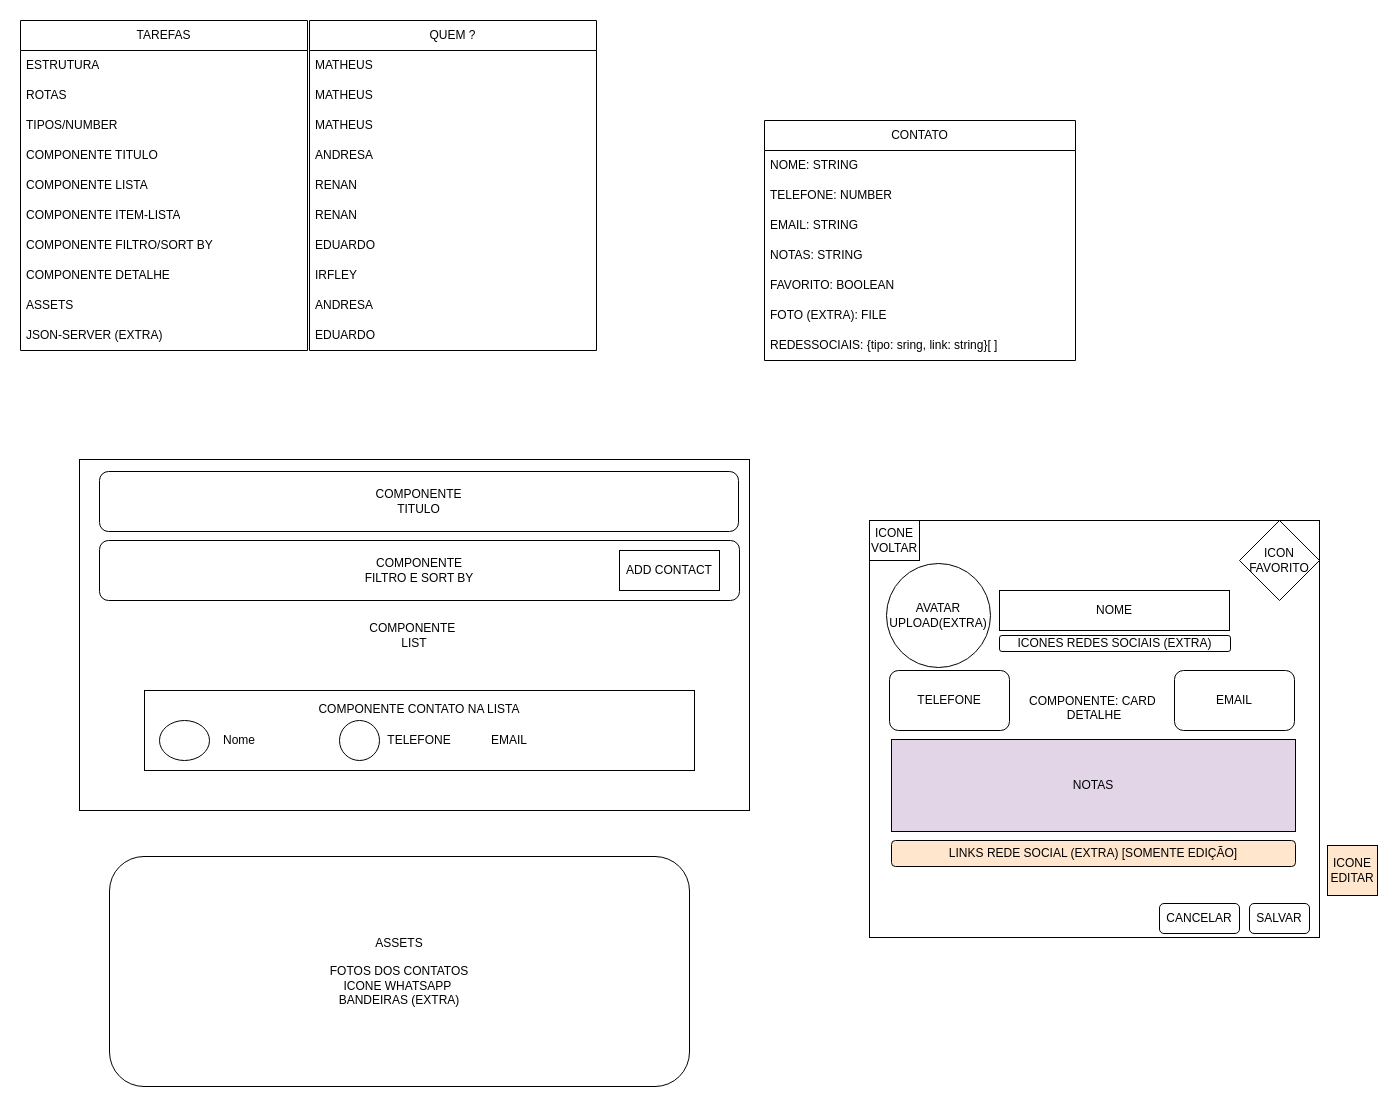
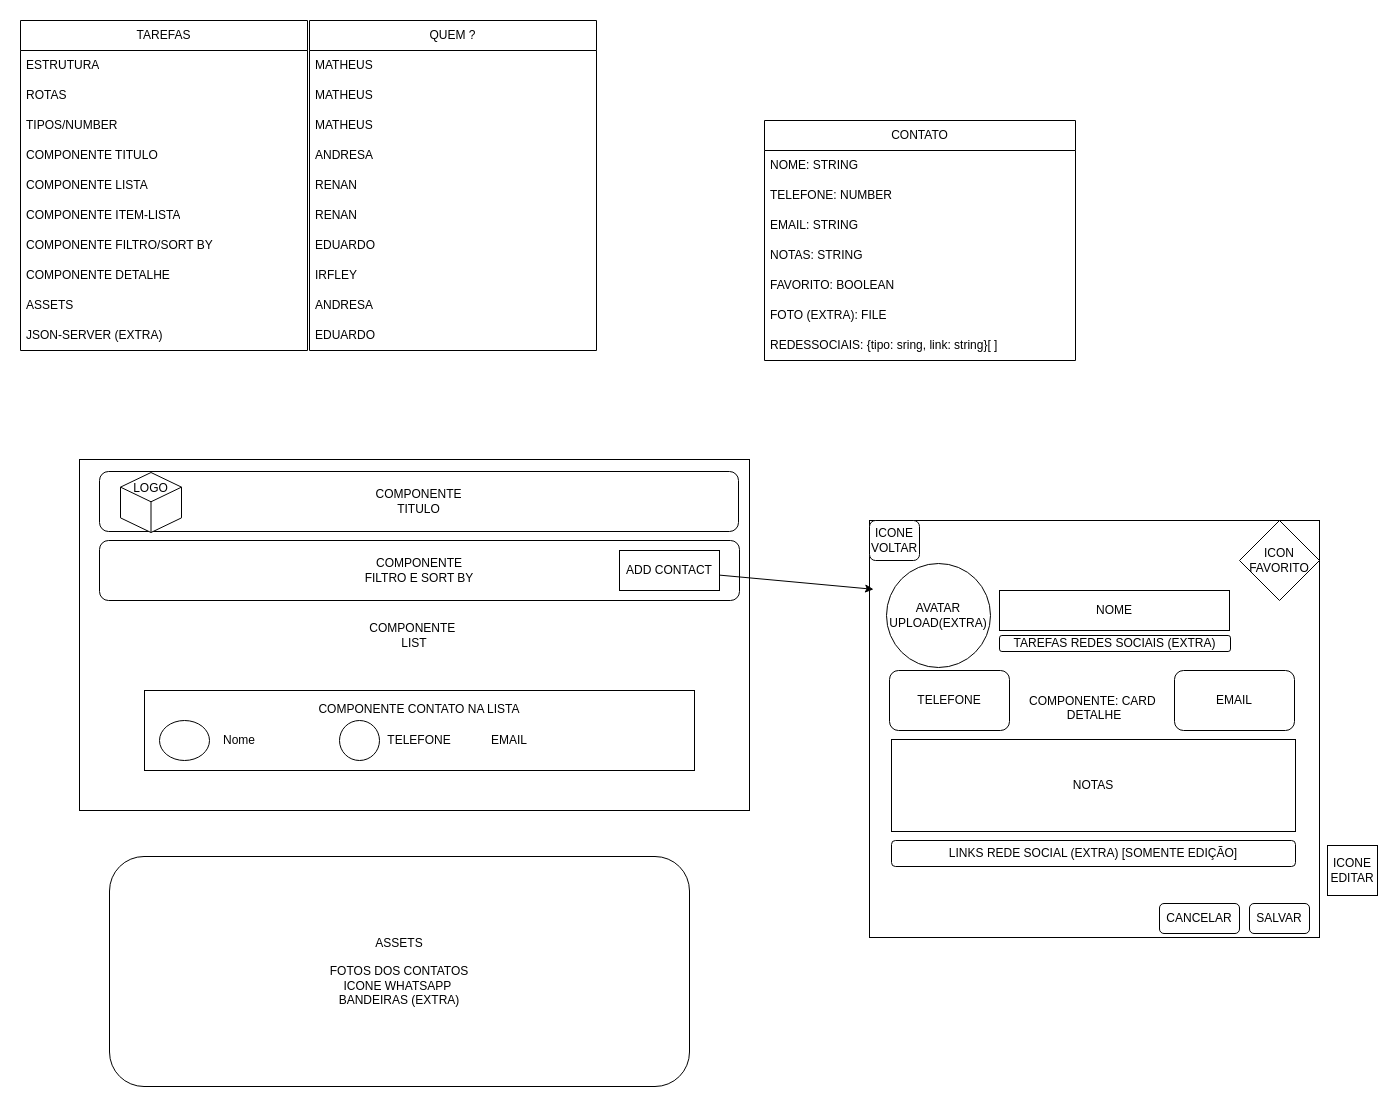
none -> (151, 503)
(895, 541) -> (895, 541)
none -> (793, 582)
(1115, 644) -> (1115, 644)
(1094, 786) -> (1094, 786)
(1094, 854) -> (1094, 854)
(1353, 871) -> (1353, 871)
